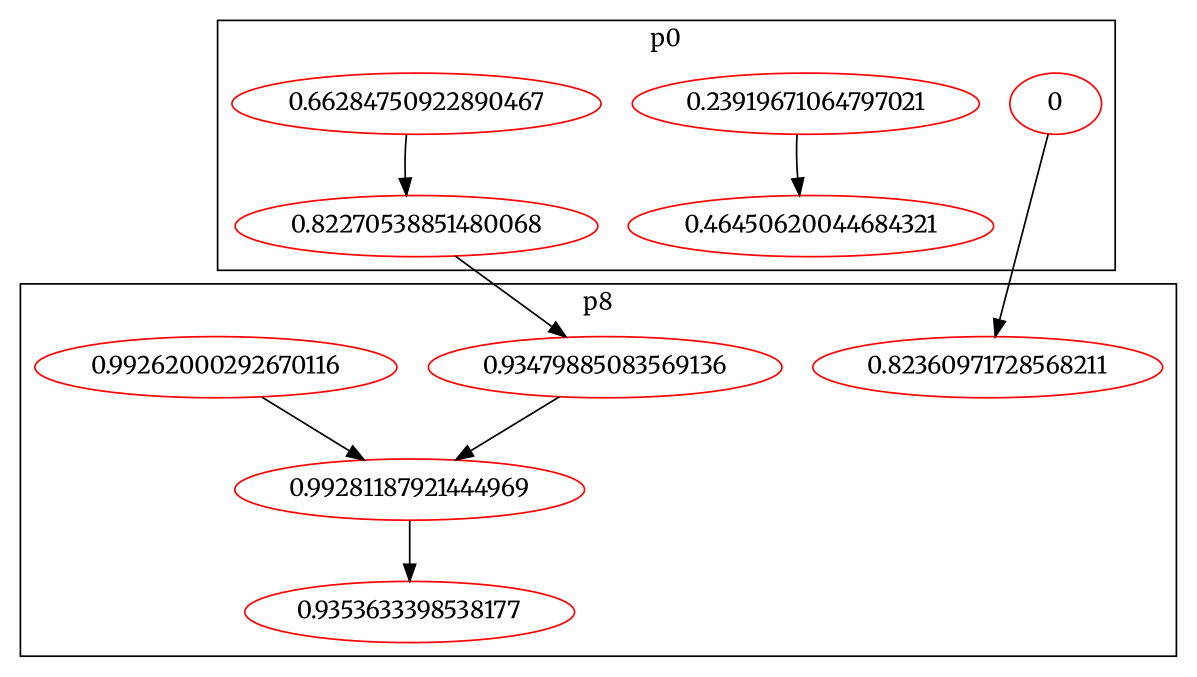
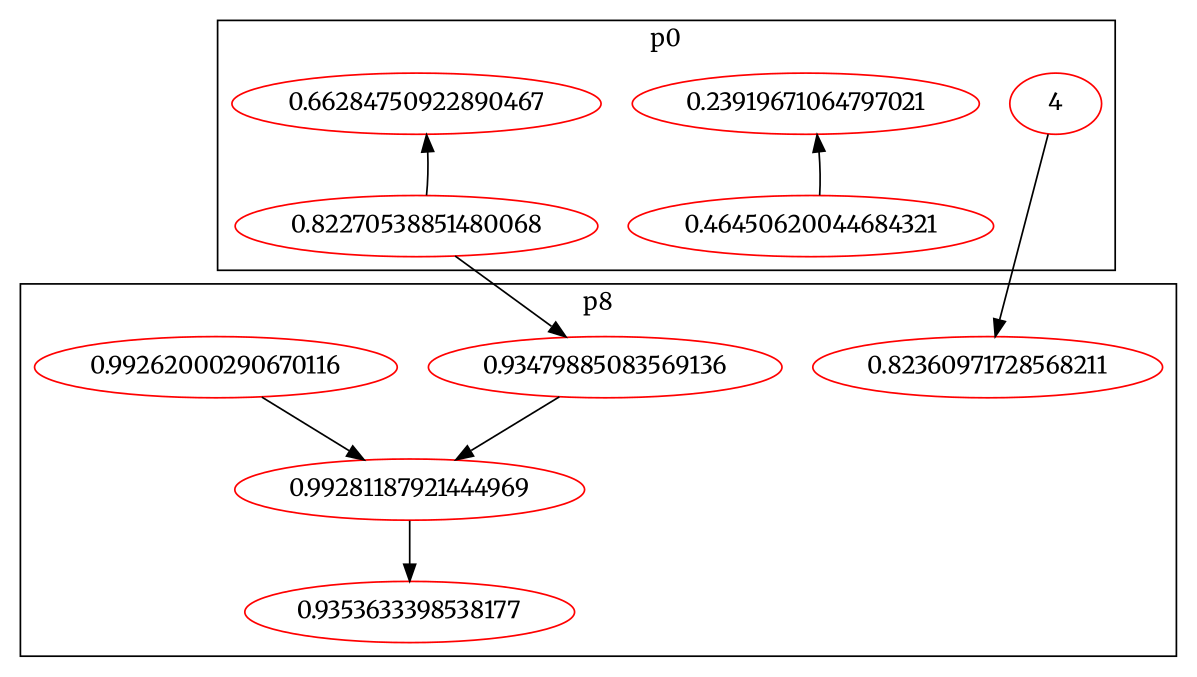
(1056, 104) -> (1056, 104)
(405, 157) -> (428, 174)
(797, 157) -> (820, 174)
(216, 367) -> (216, 367)
